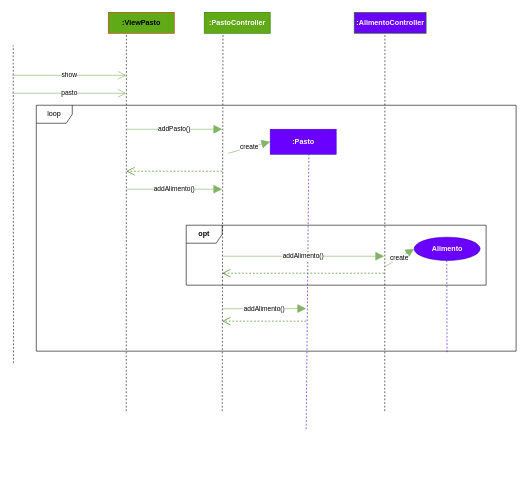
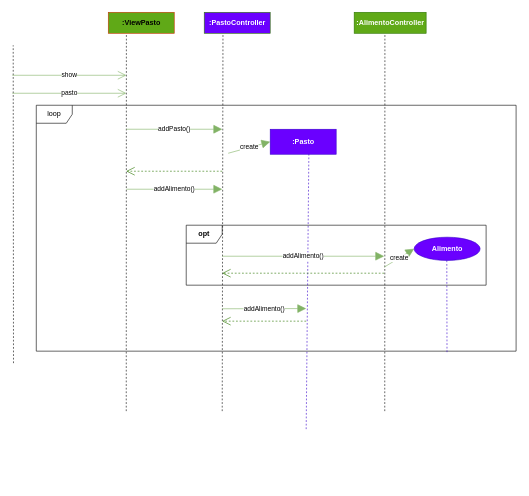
(237, 23) -> (237, 23)
(390, 23) -> (390, 23)
